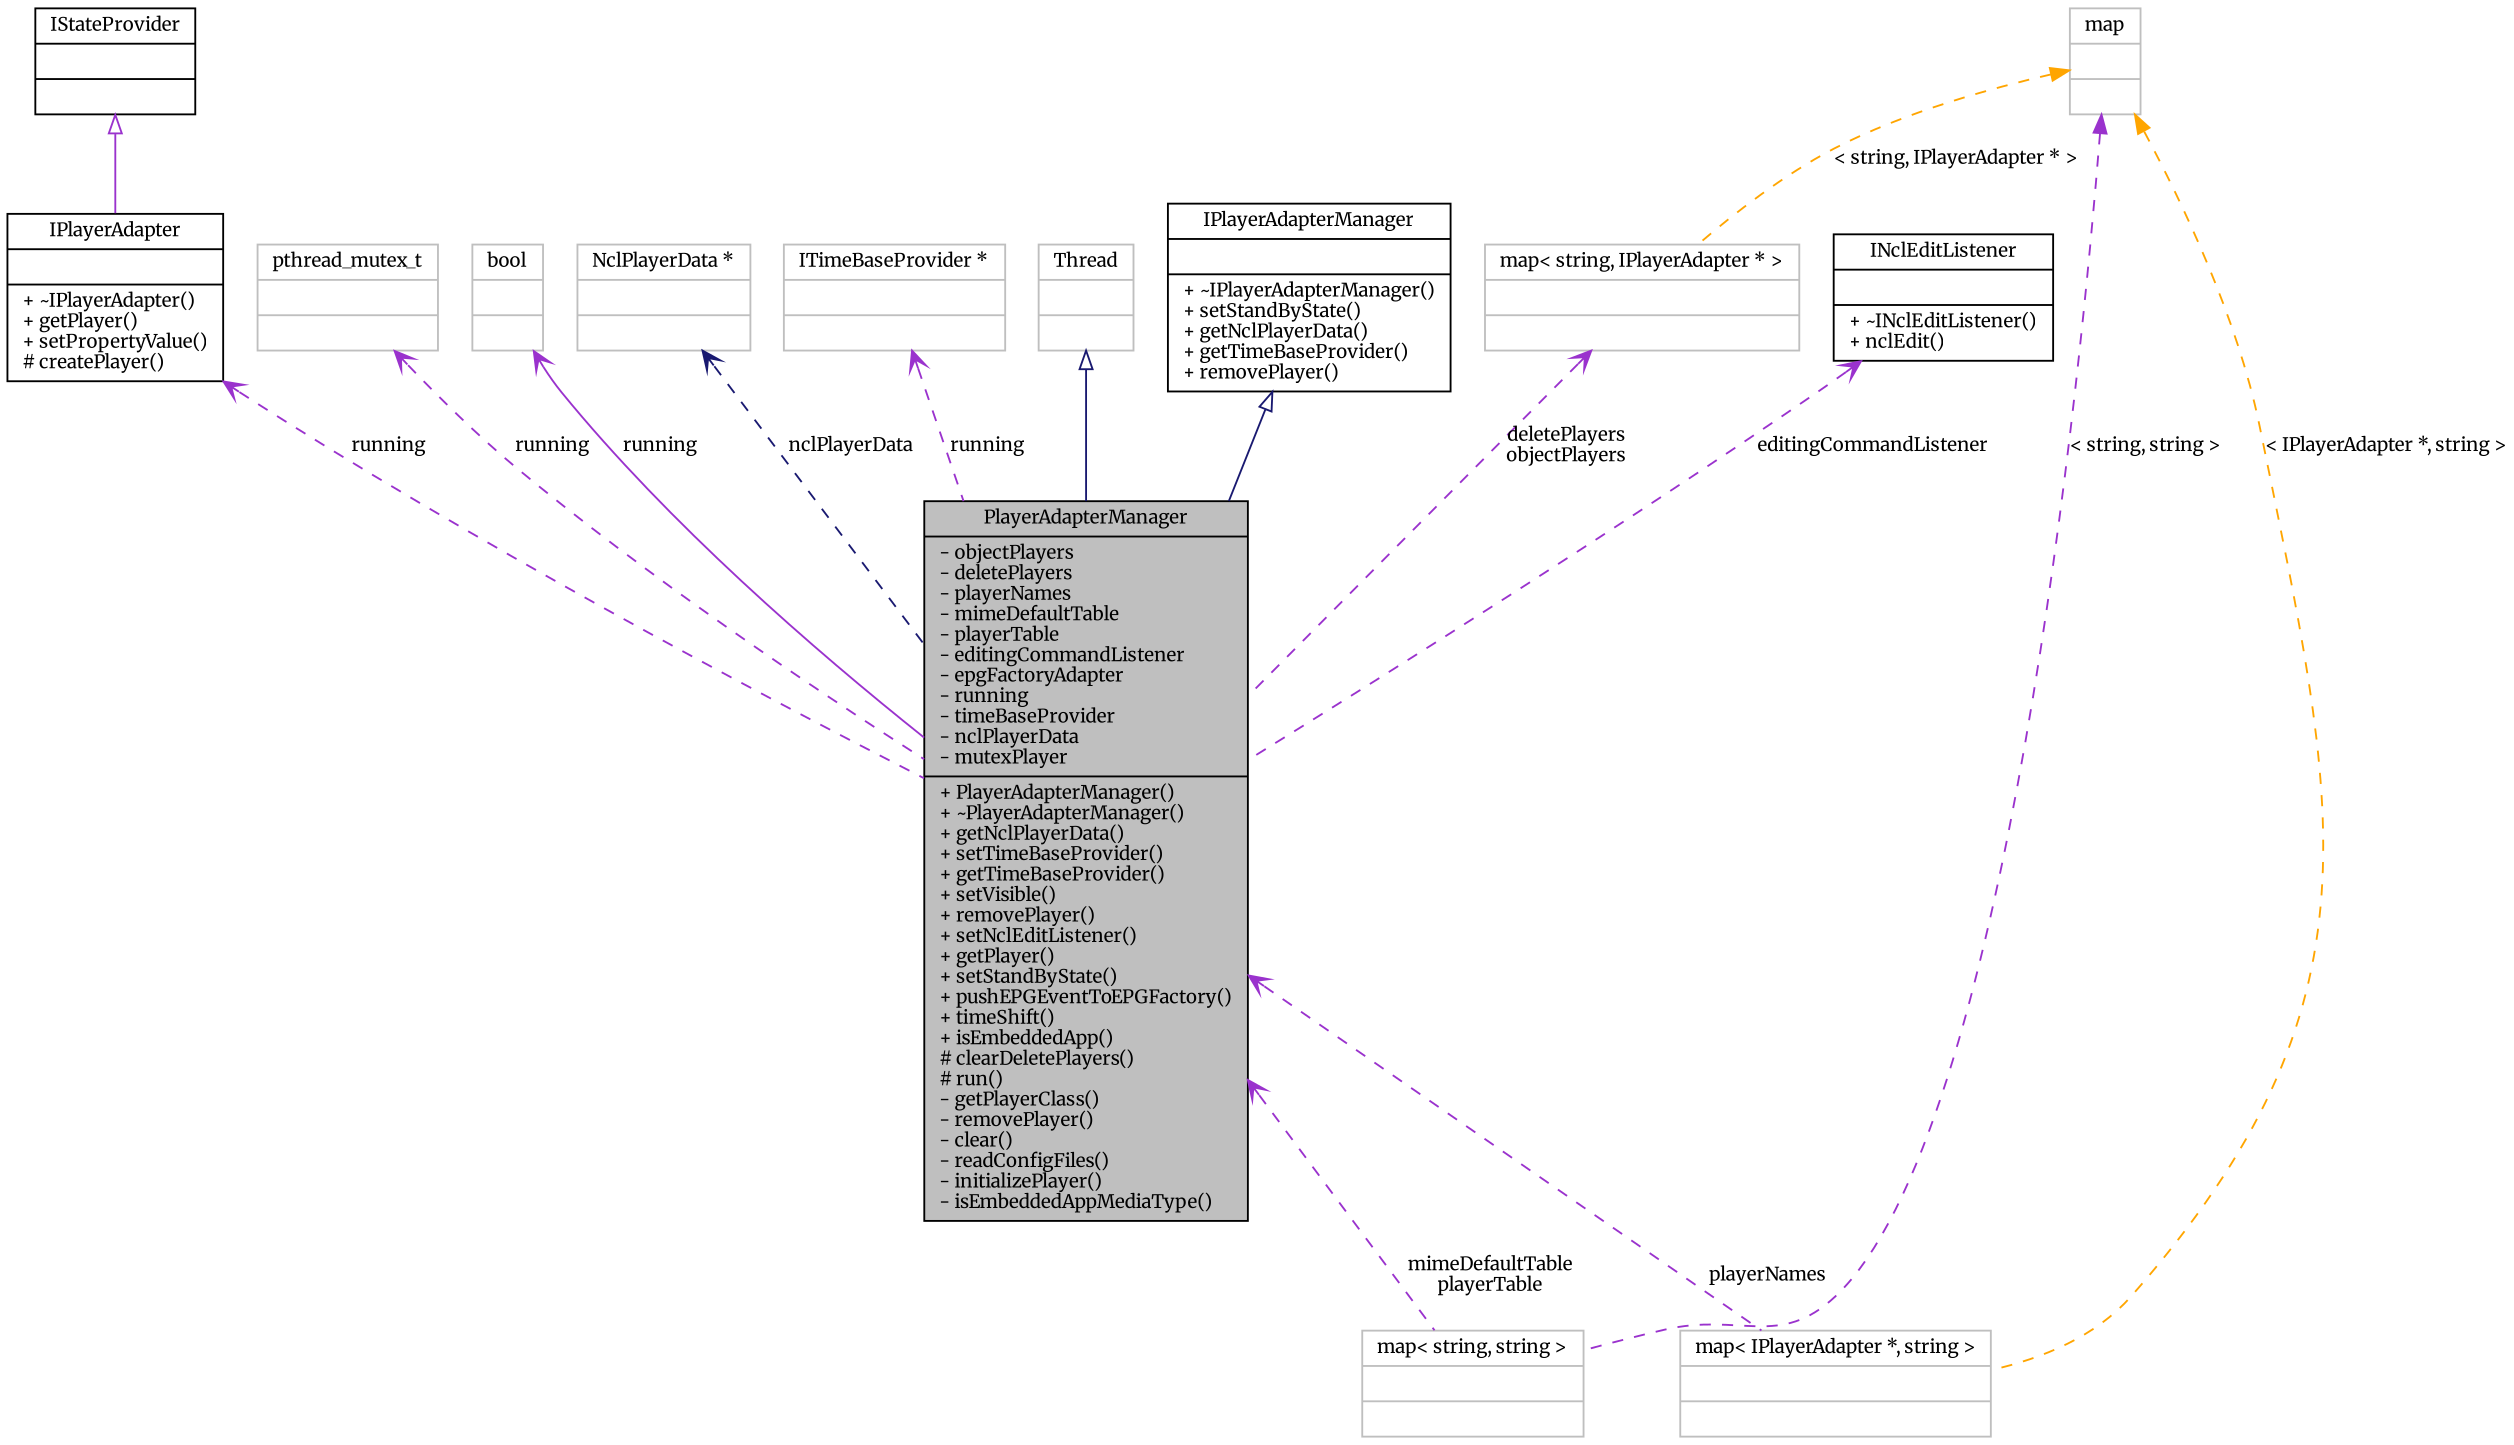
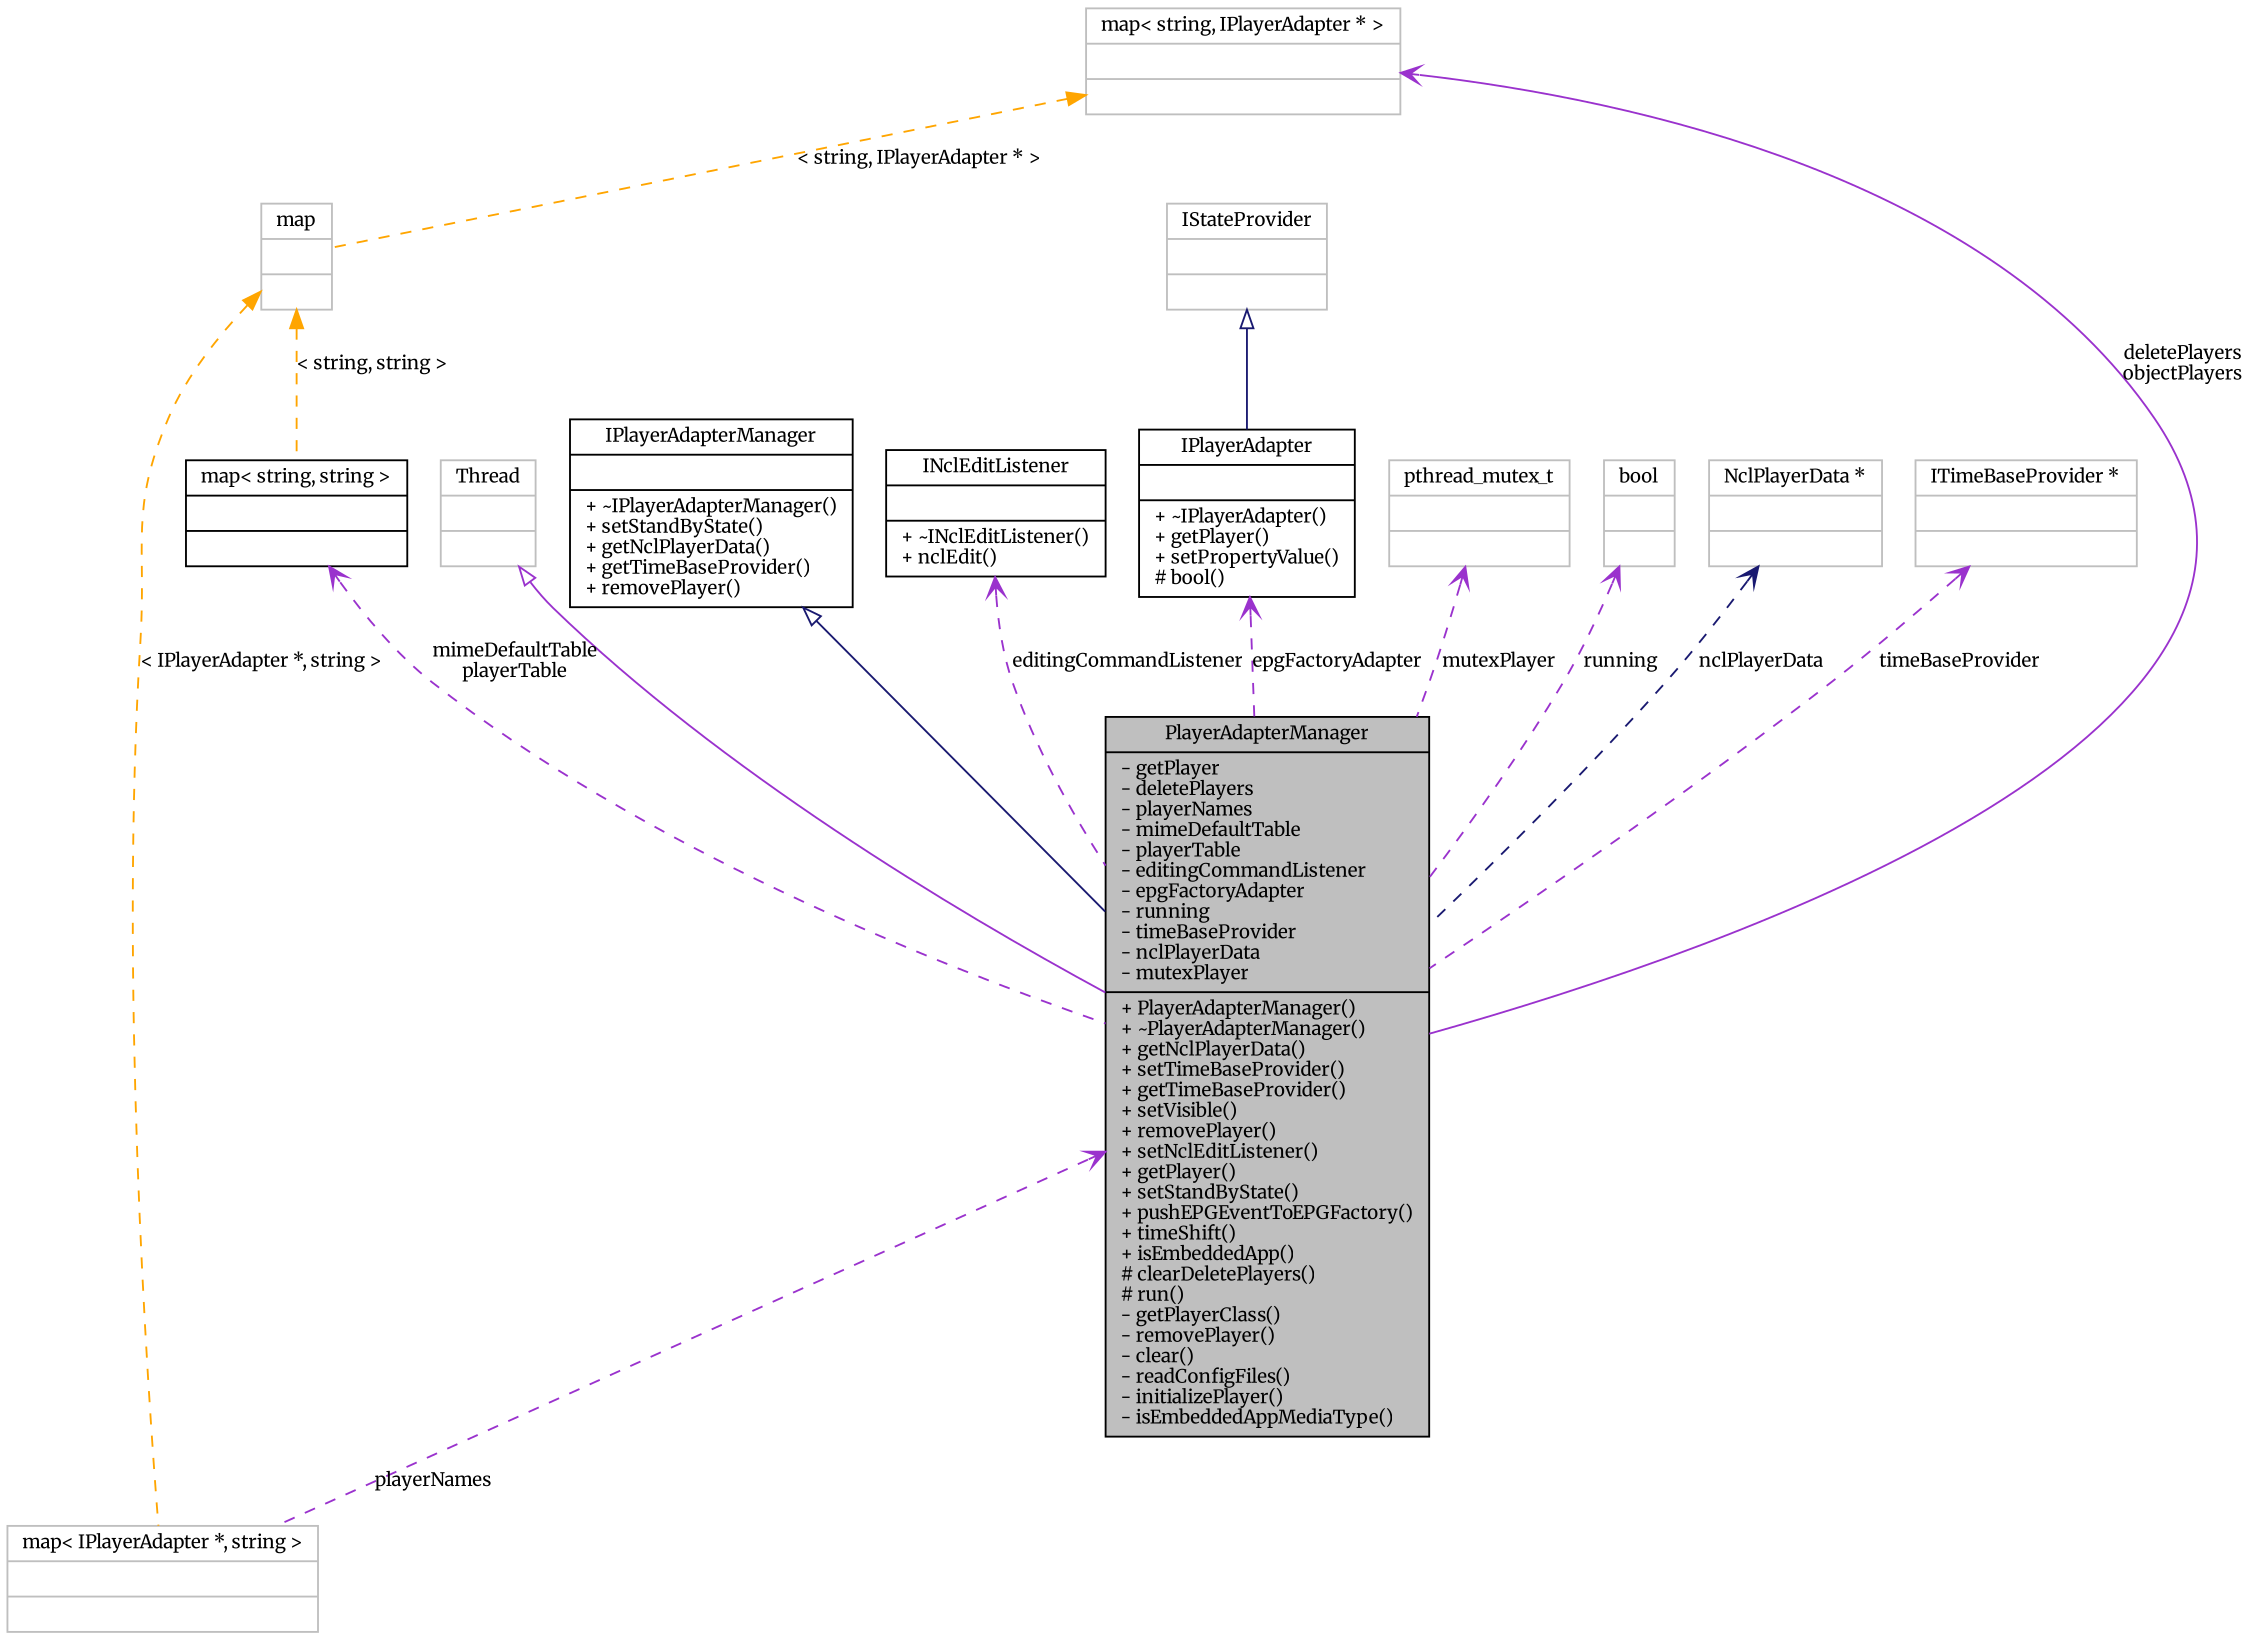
(115, 61) -> (1247, 257)
(1862, 135) -> (700, 173)
(115, 174) -> (1247, 379)
(94, 363) -> (1190, 578)
(1086, 435) -> (803, 808)
(389, 446) -> (1337, 662)
(552, 446) -> (1499, 662)
(988, 446) -> (1960, 662)
(1413, 530) -> (2195, 537)
(1007, 553) -> (1171, 769)
(723, 563) -> (1530, 736)
(2002, 860) -> (297, 394)
(1347, 1213) -> (695, 848)
(1473, 1384) -> (297, 513)
